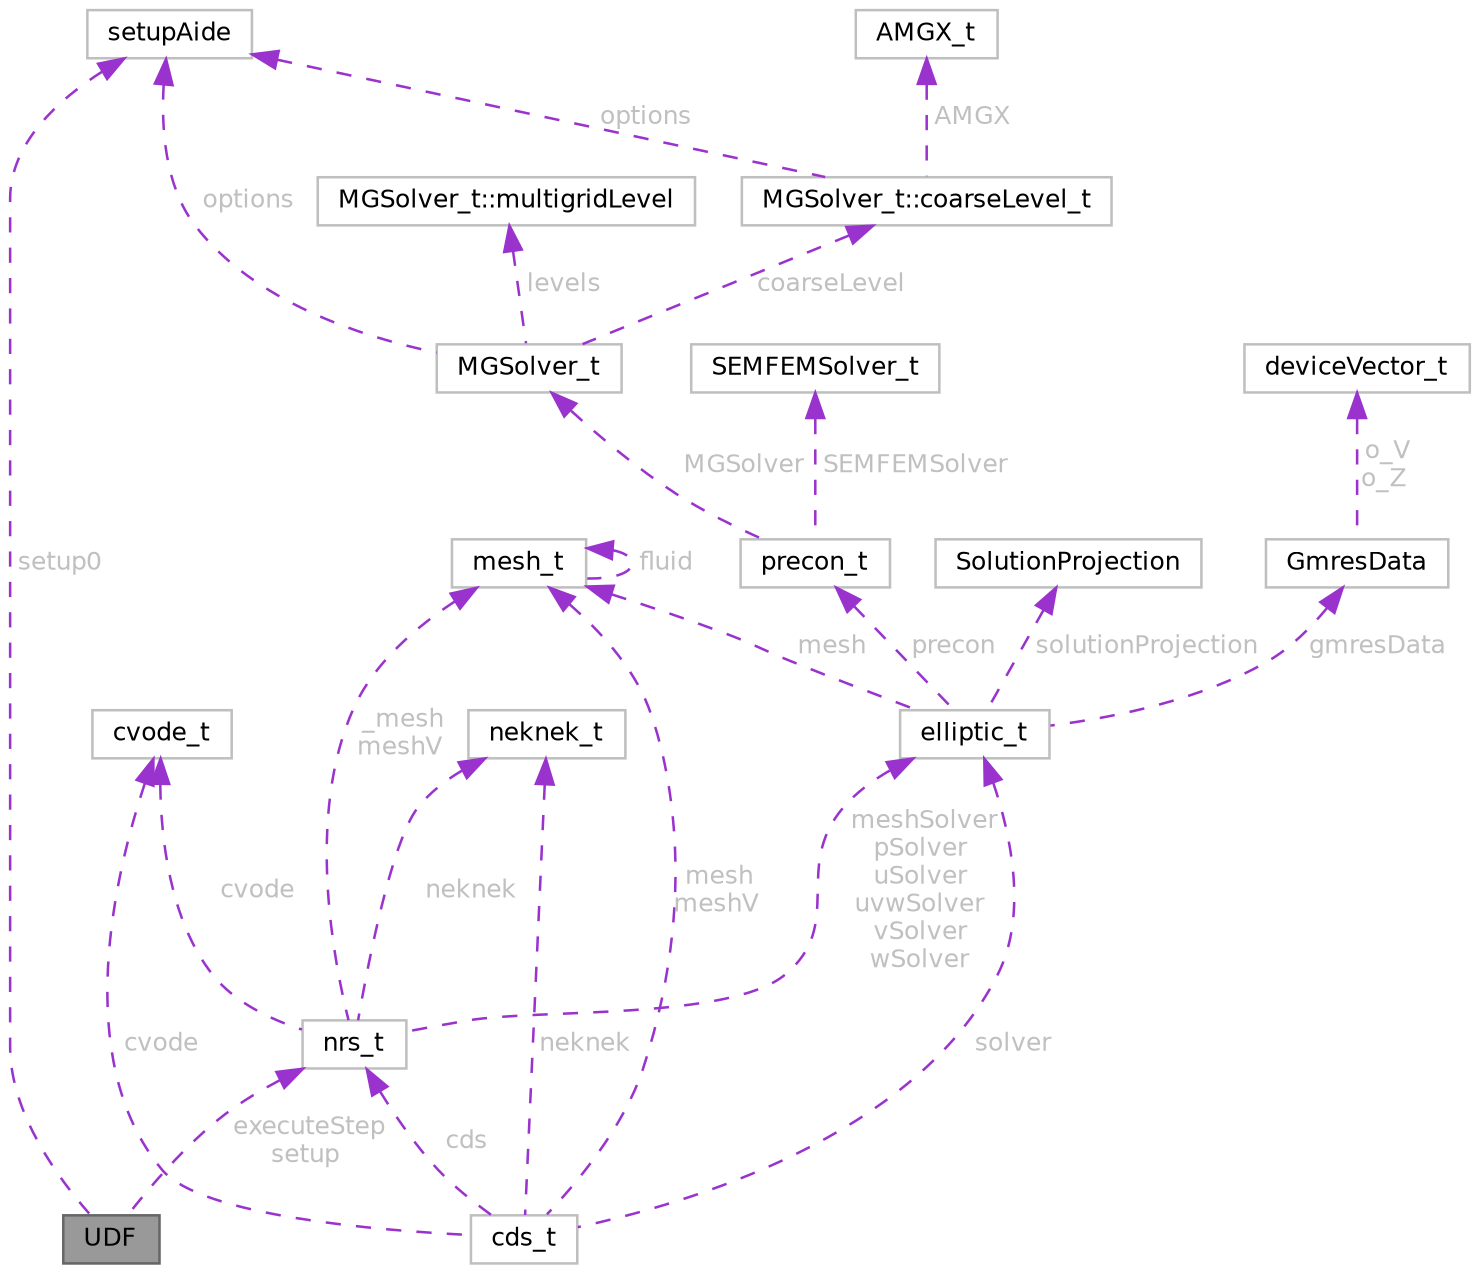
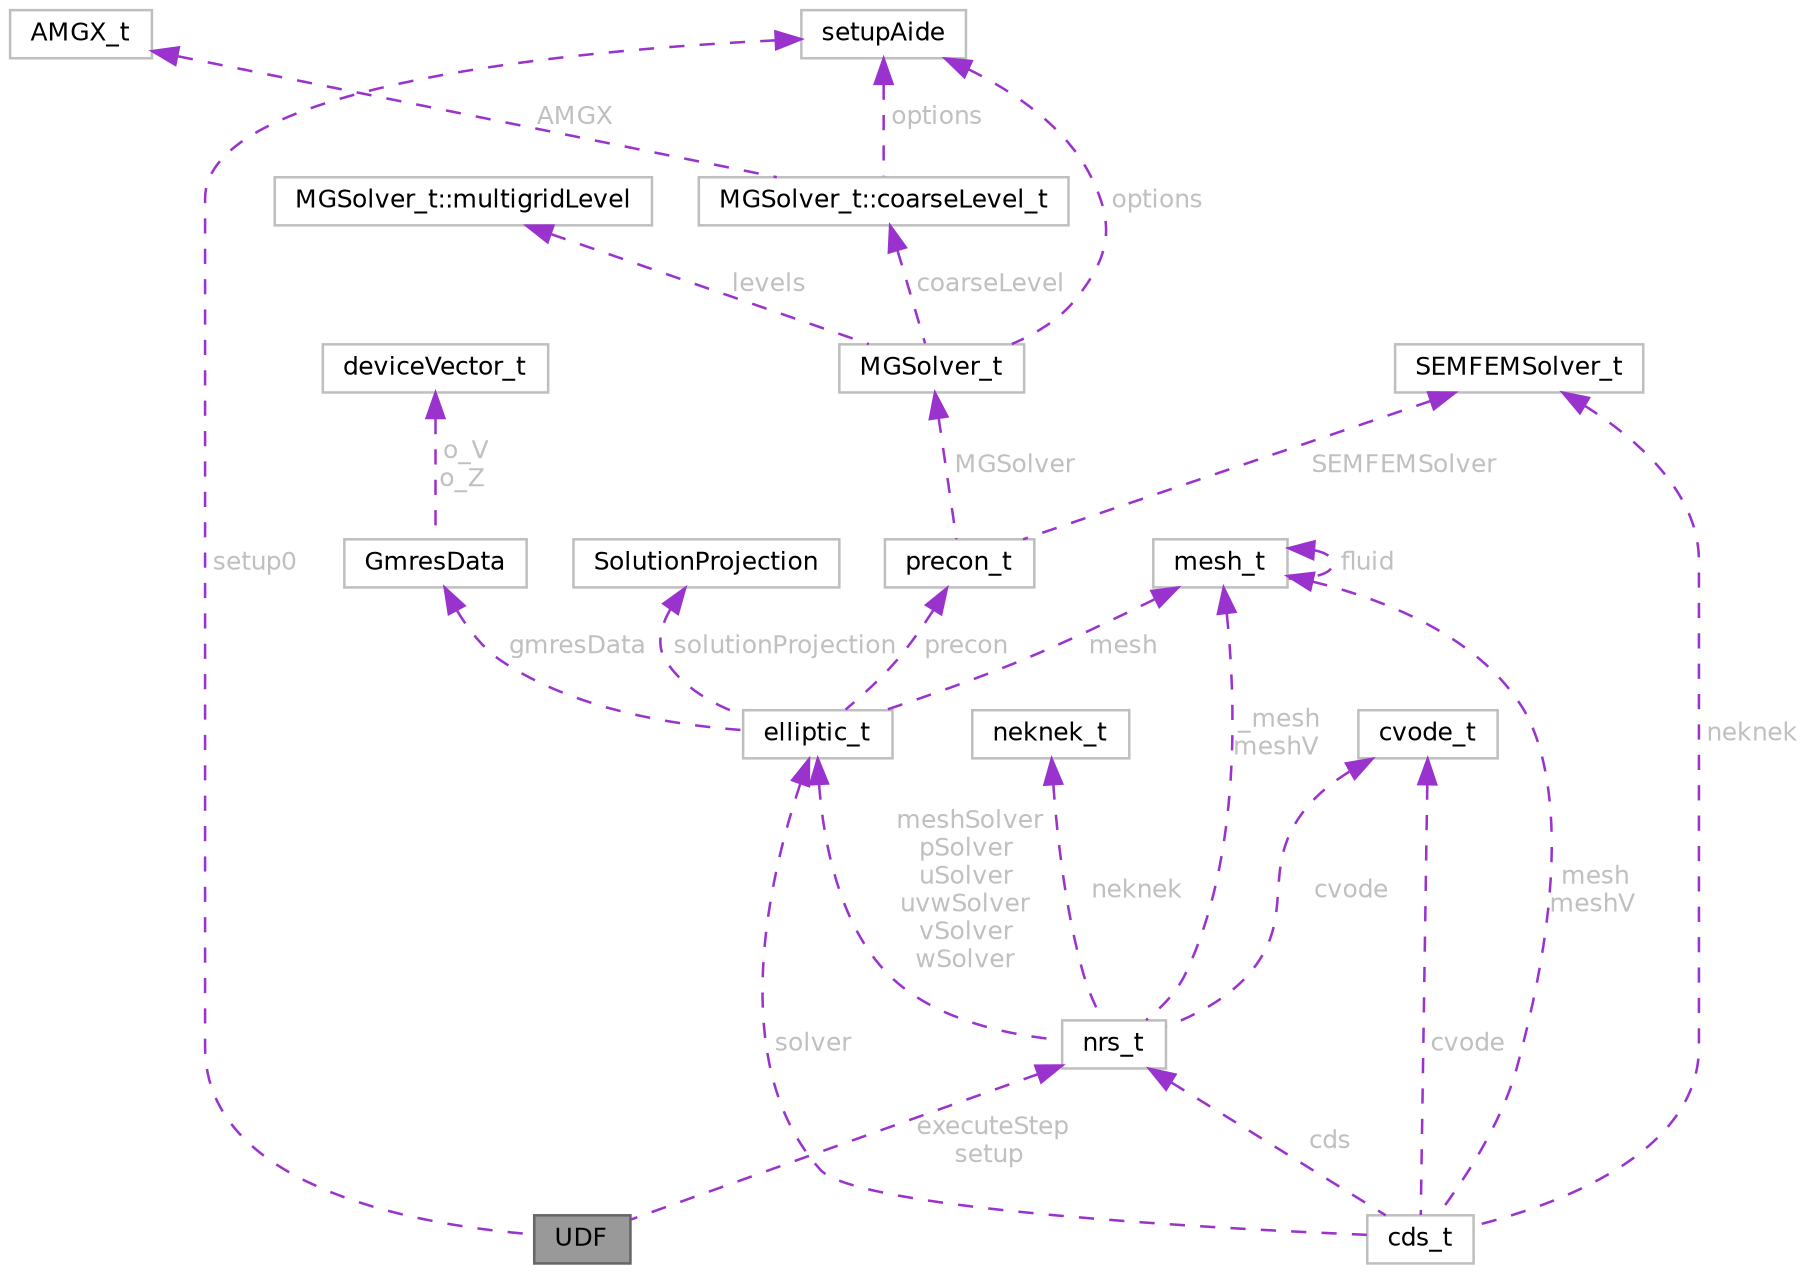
(535, 989) -> (1699, 857)
